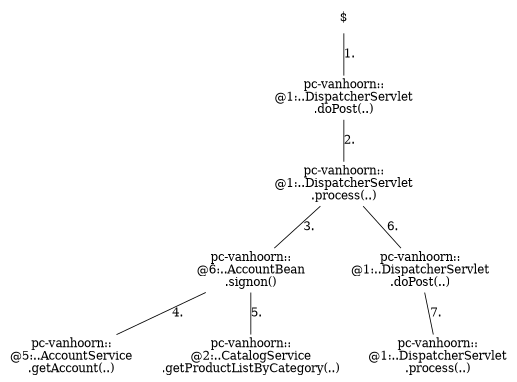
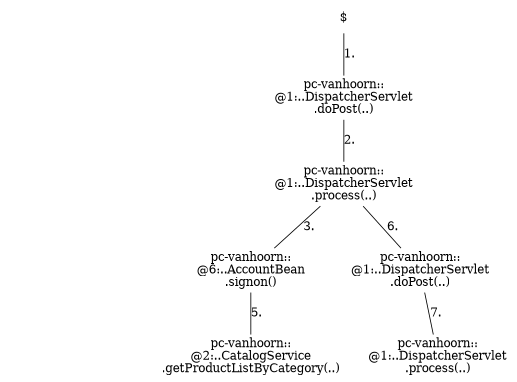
(71, 357) -> none
